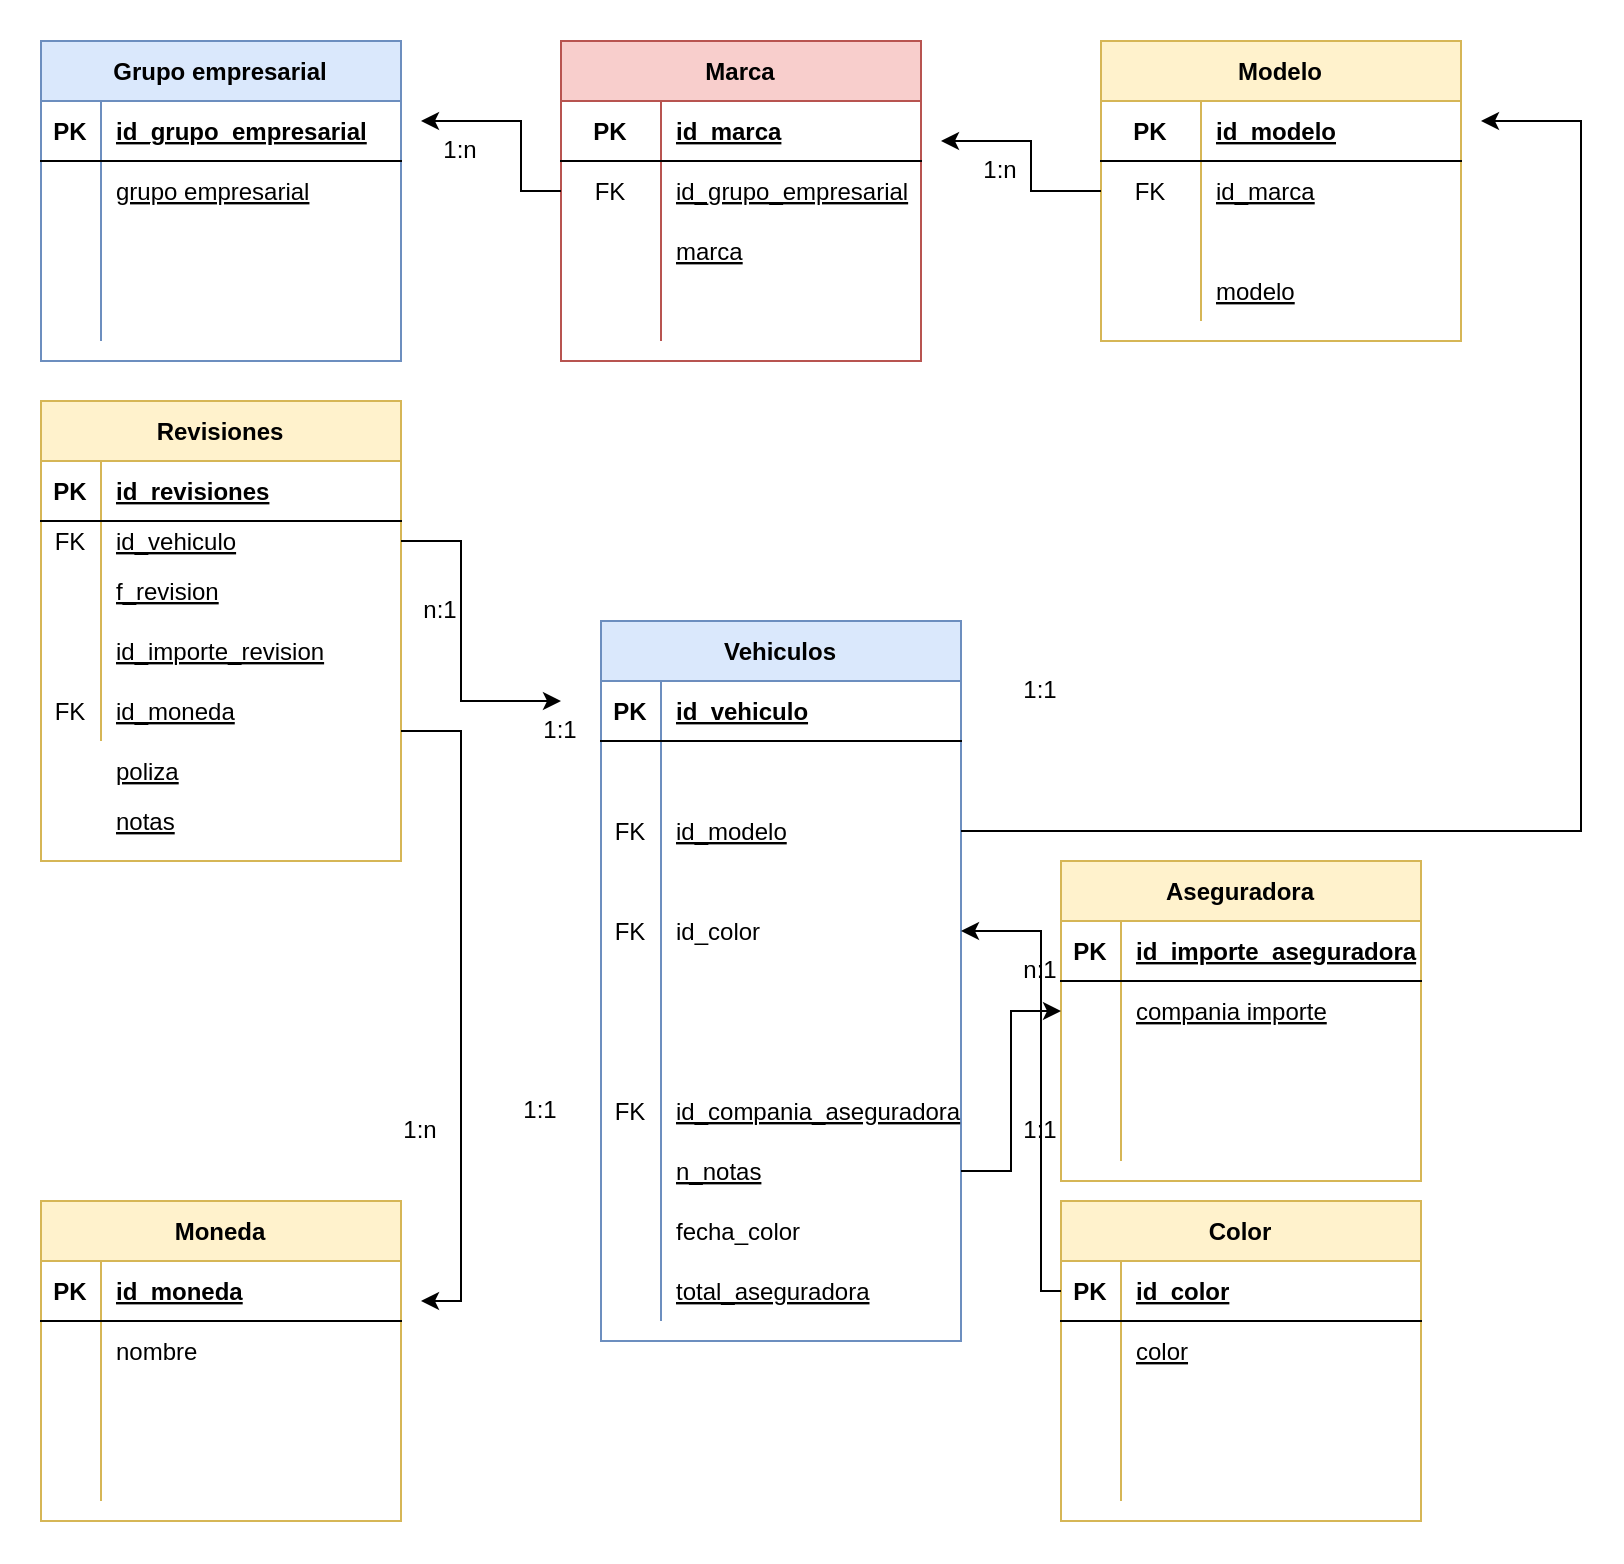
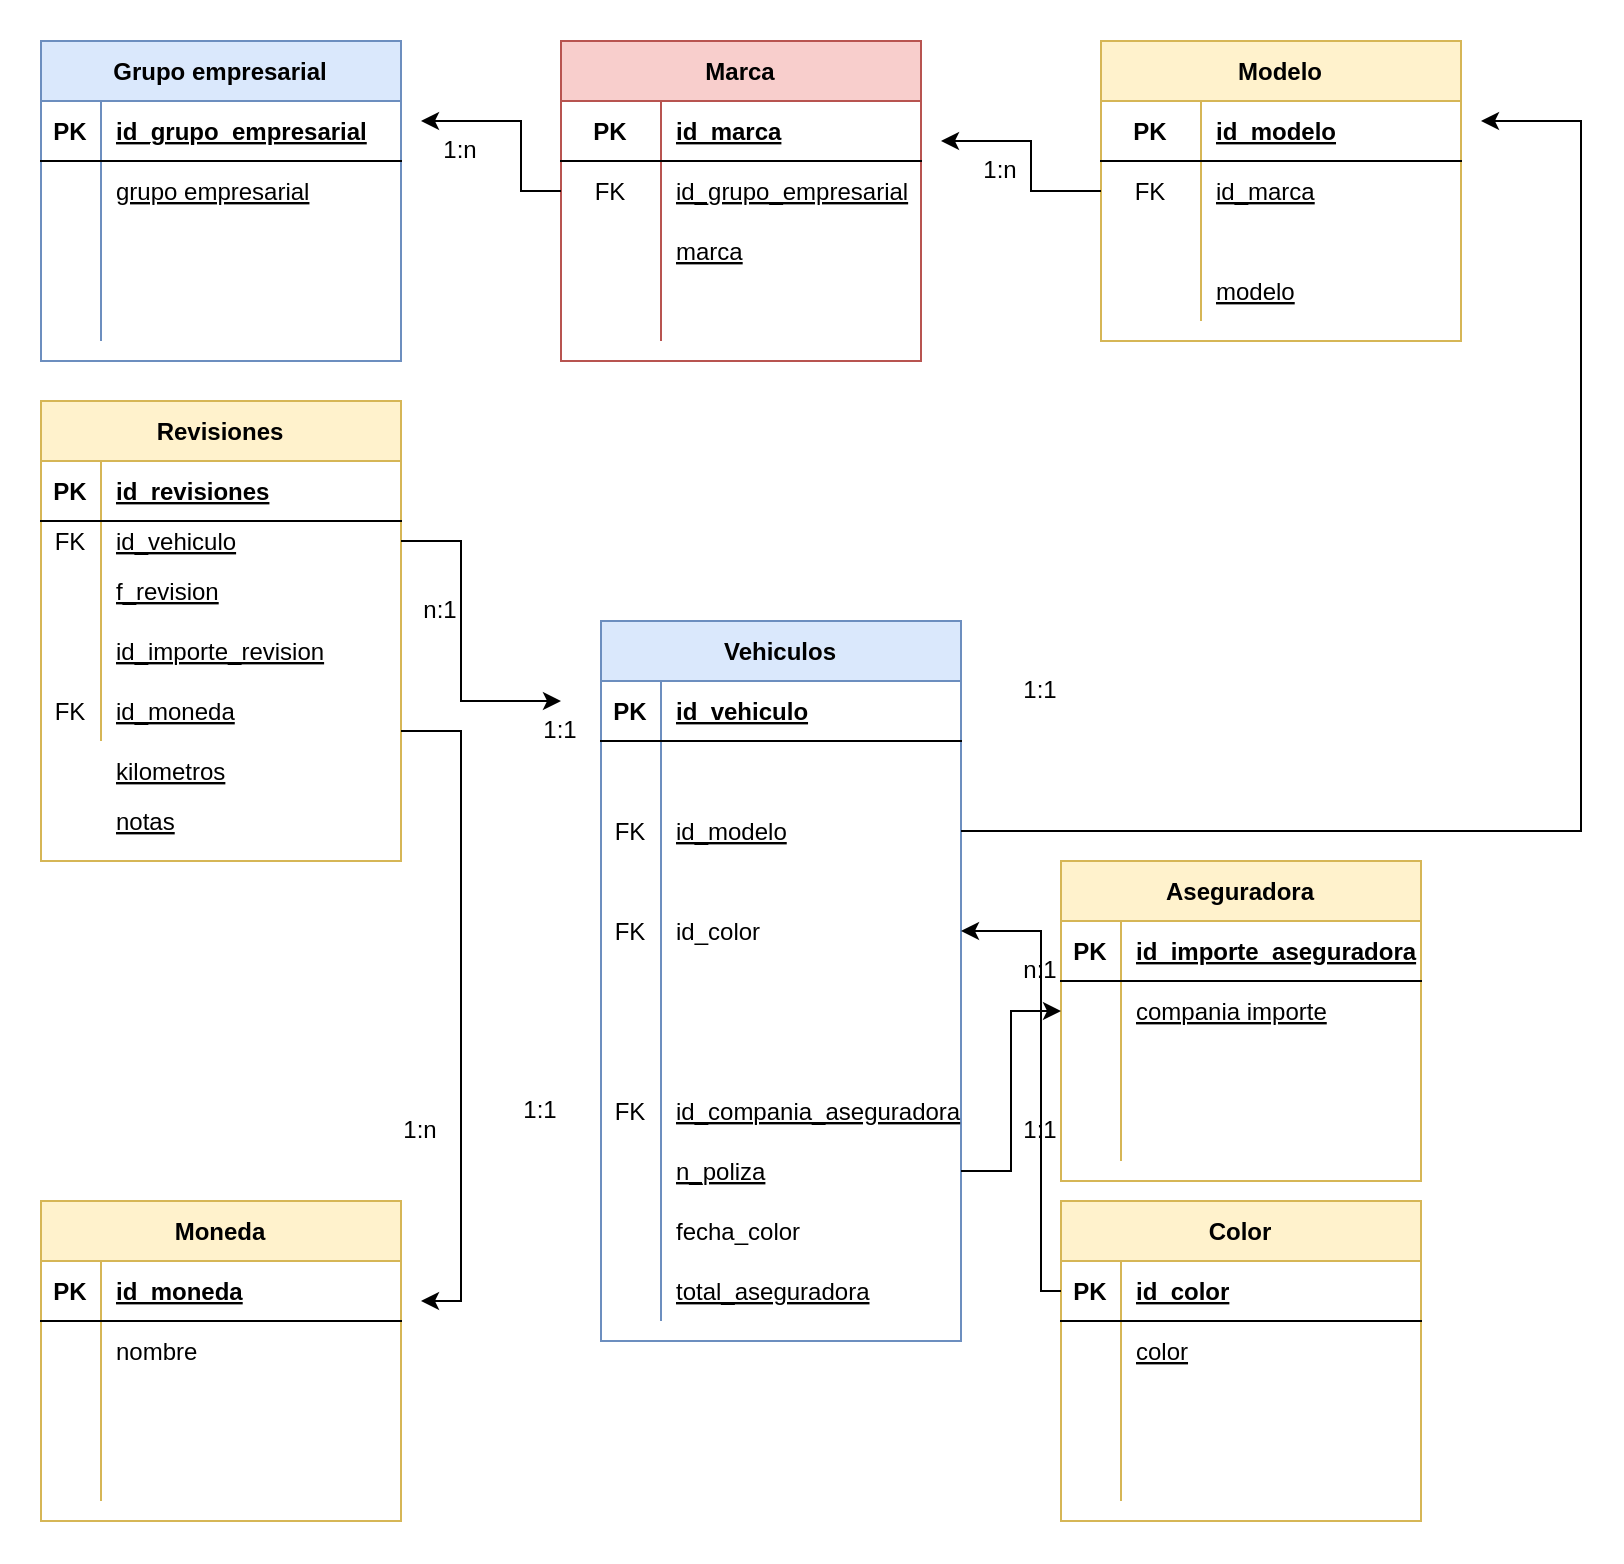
(150, 772) -> (177, 772)
(723, 1172) -> (724, 1172)
